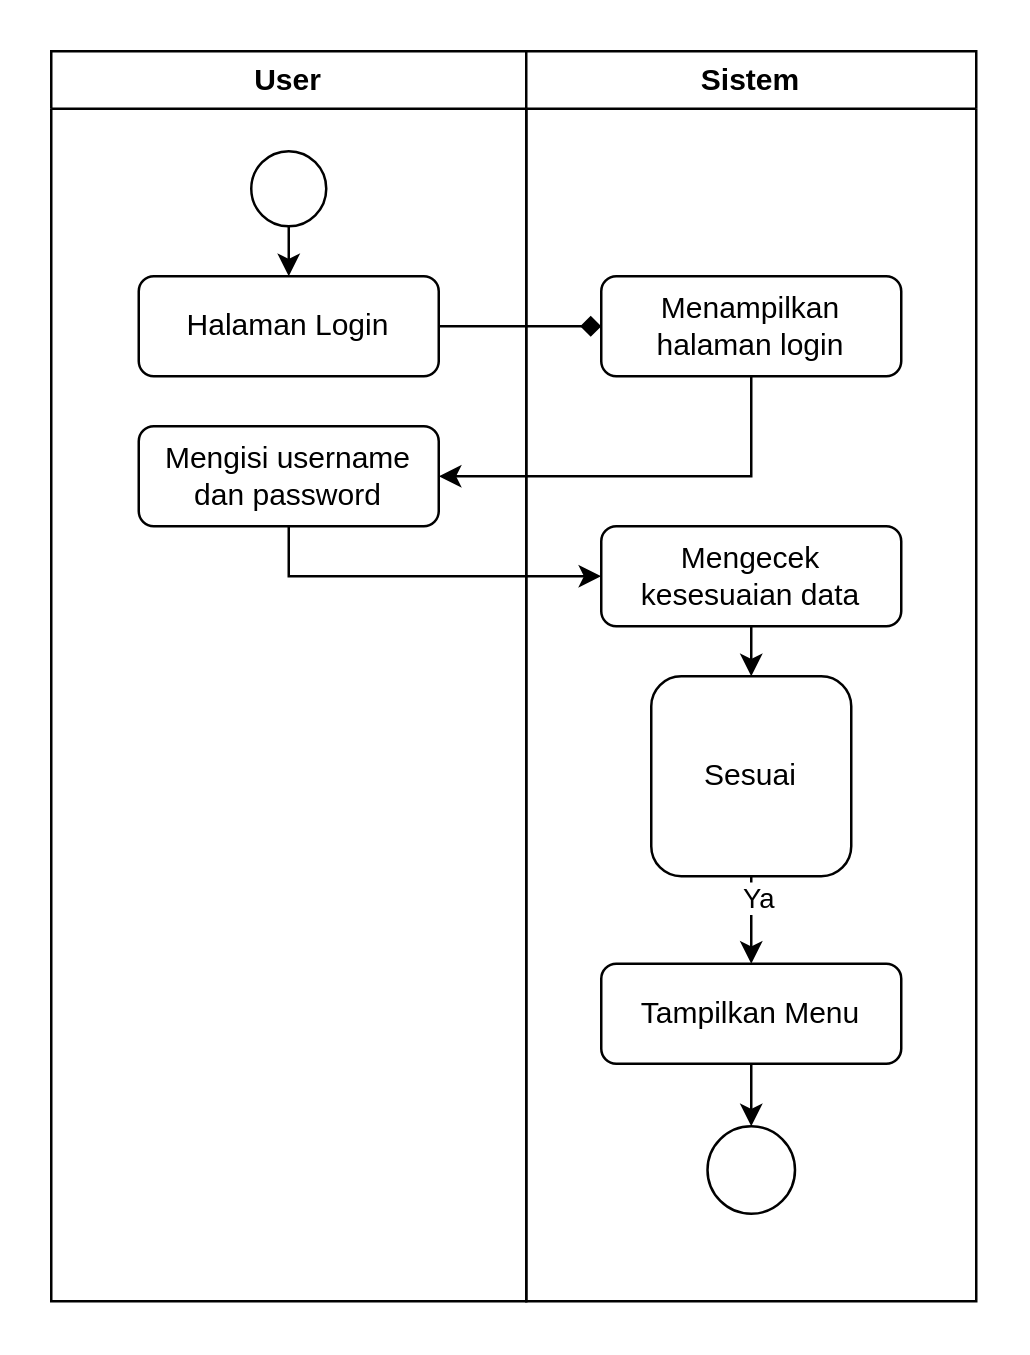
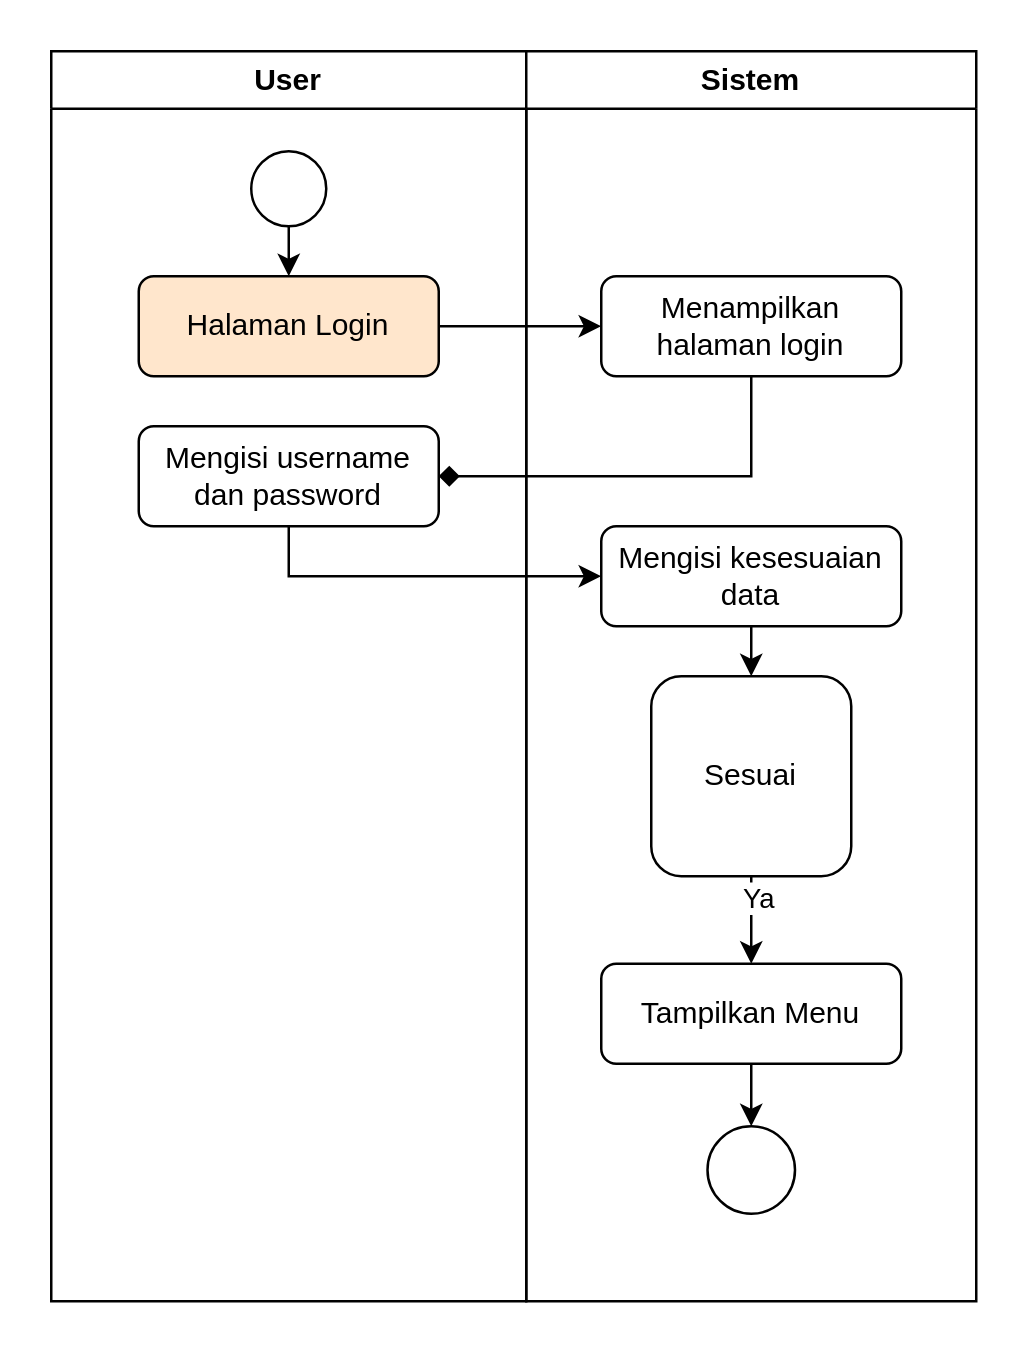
(289, 326) -> (289, 326)
(581, 326) -> (582, 326)
(457, 476) -> (459, 476)
(751, 576) -> (751, 576)
